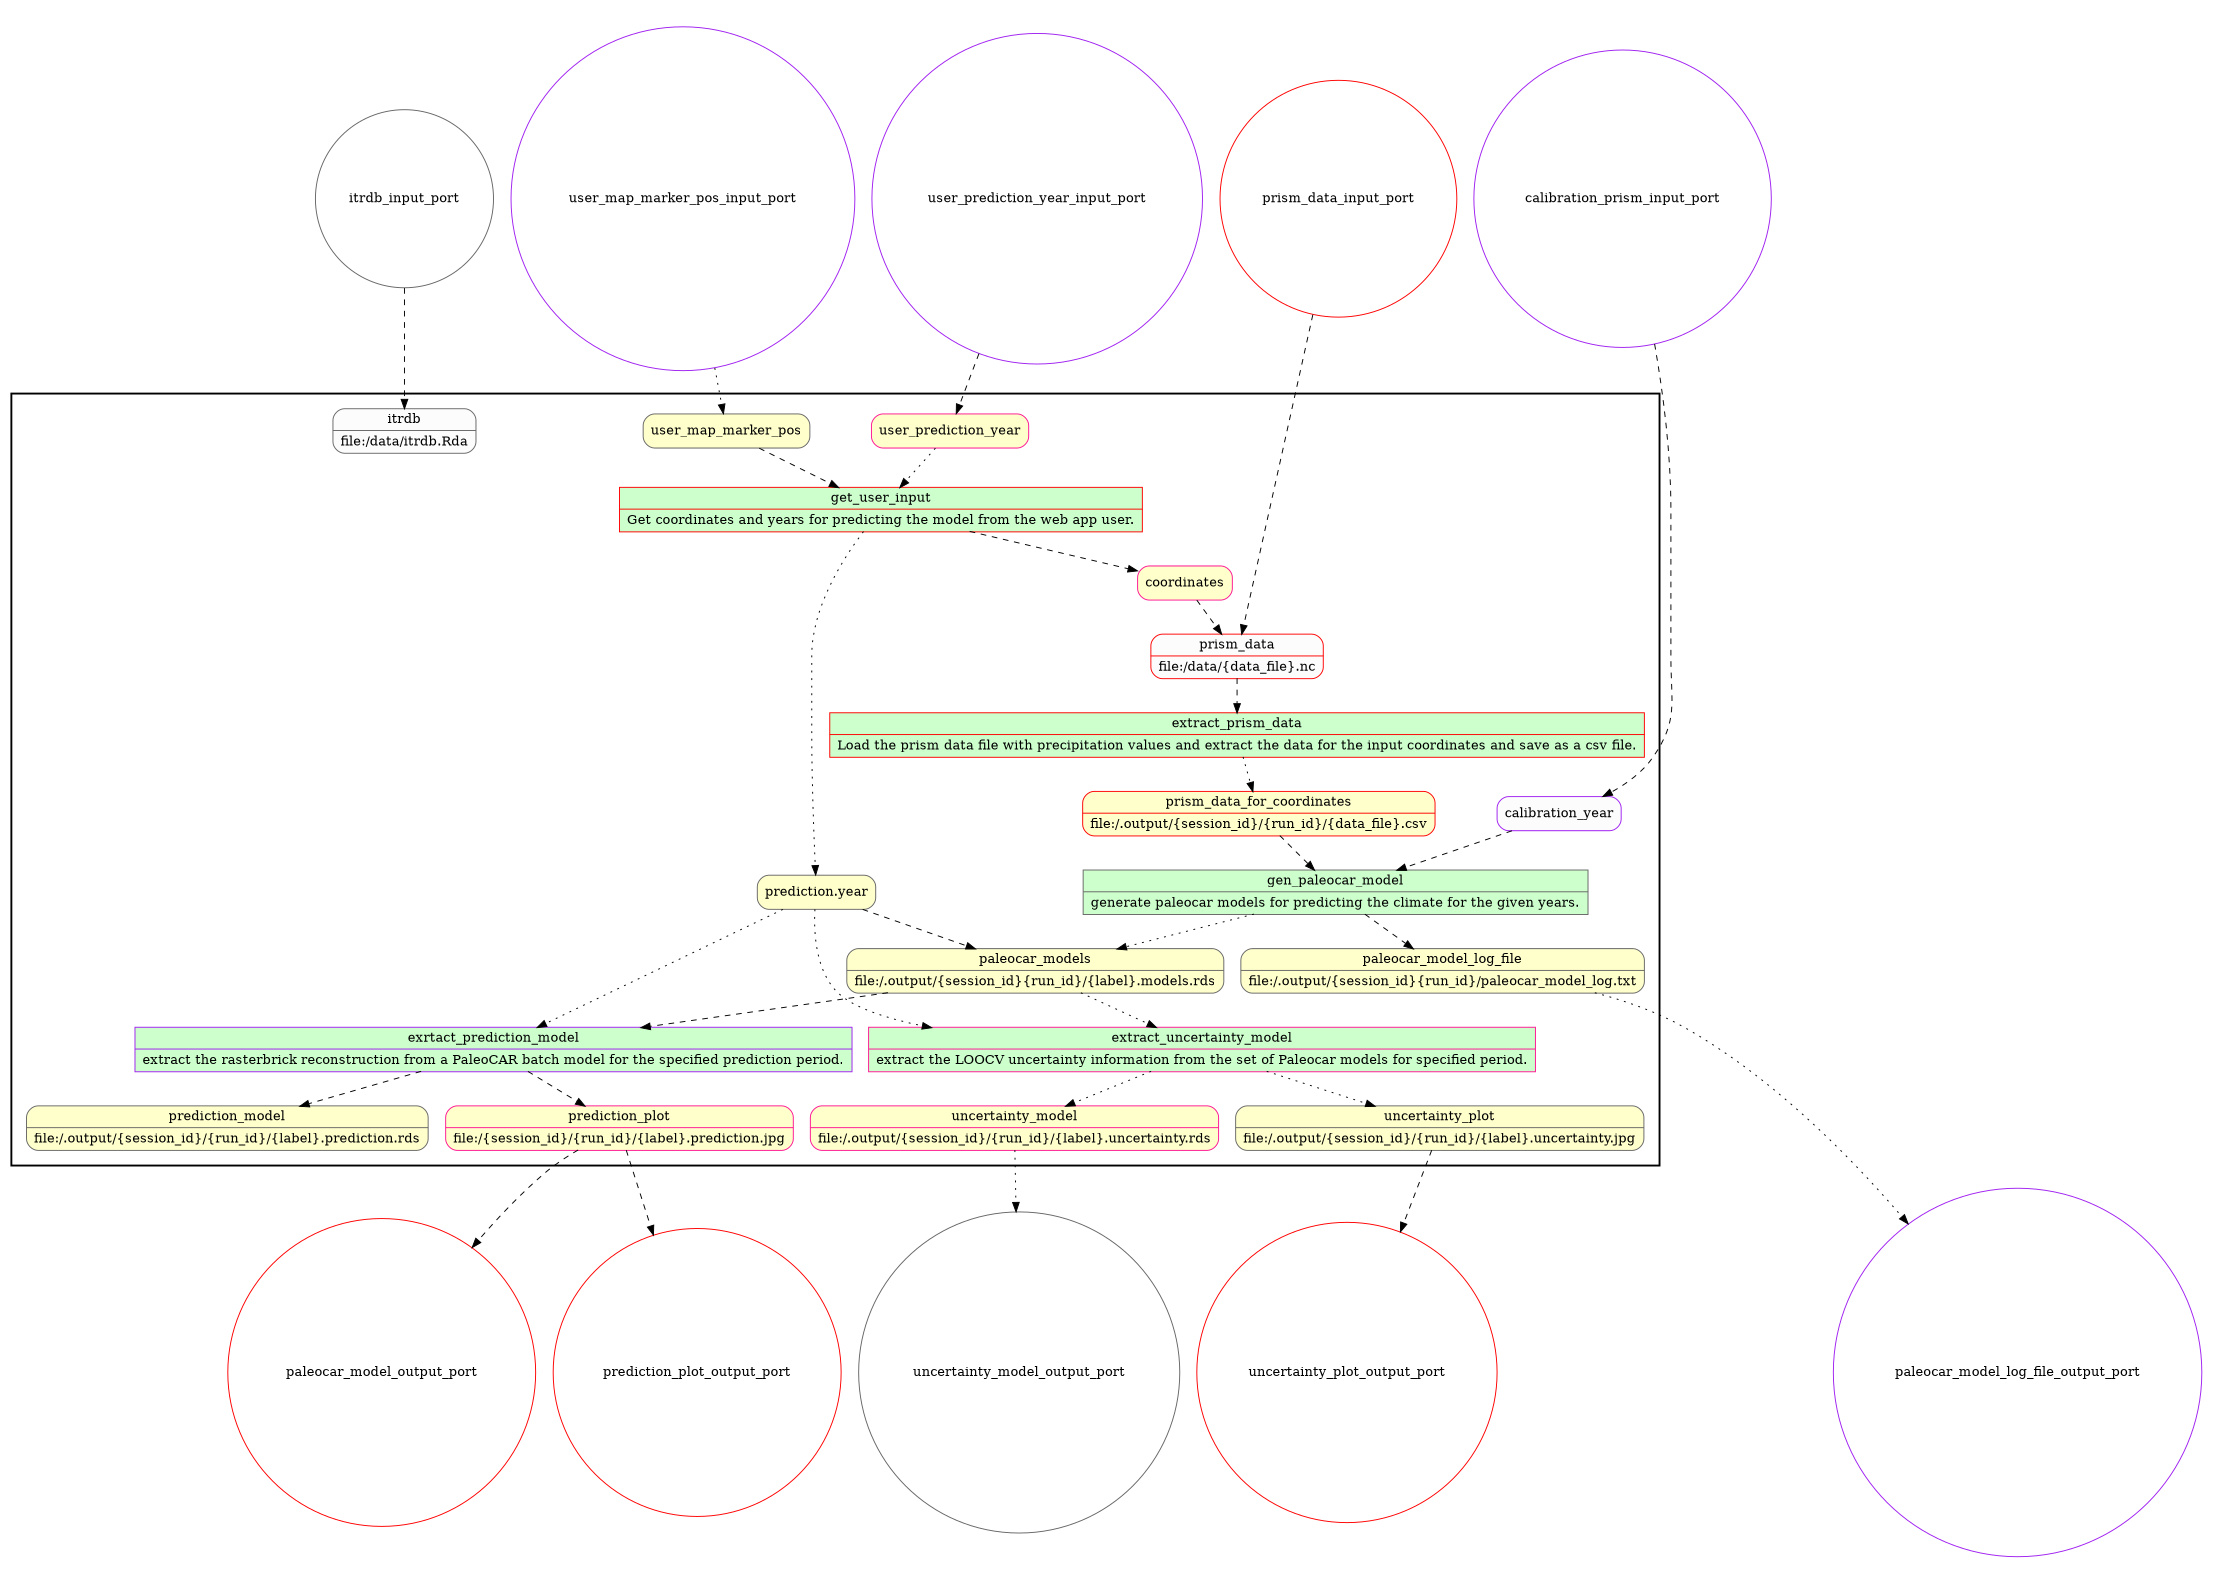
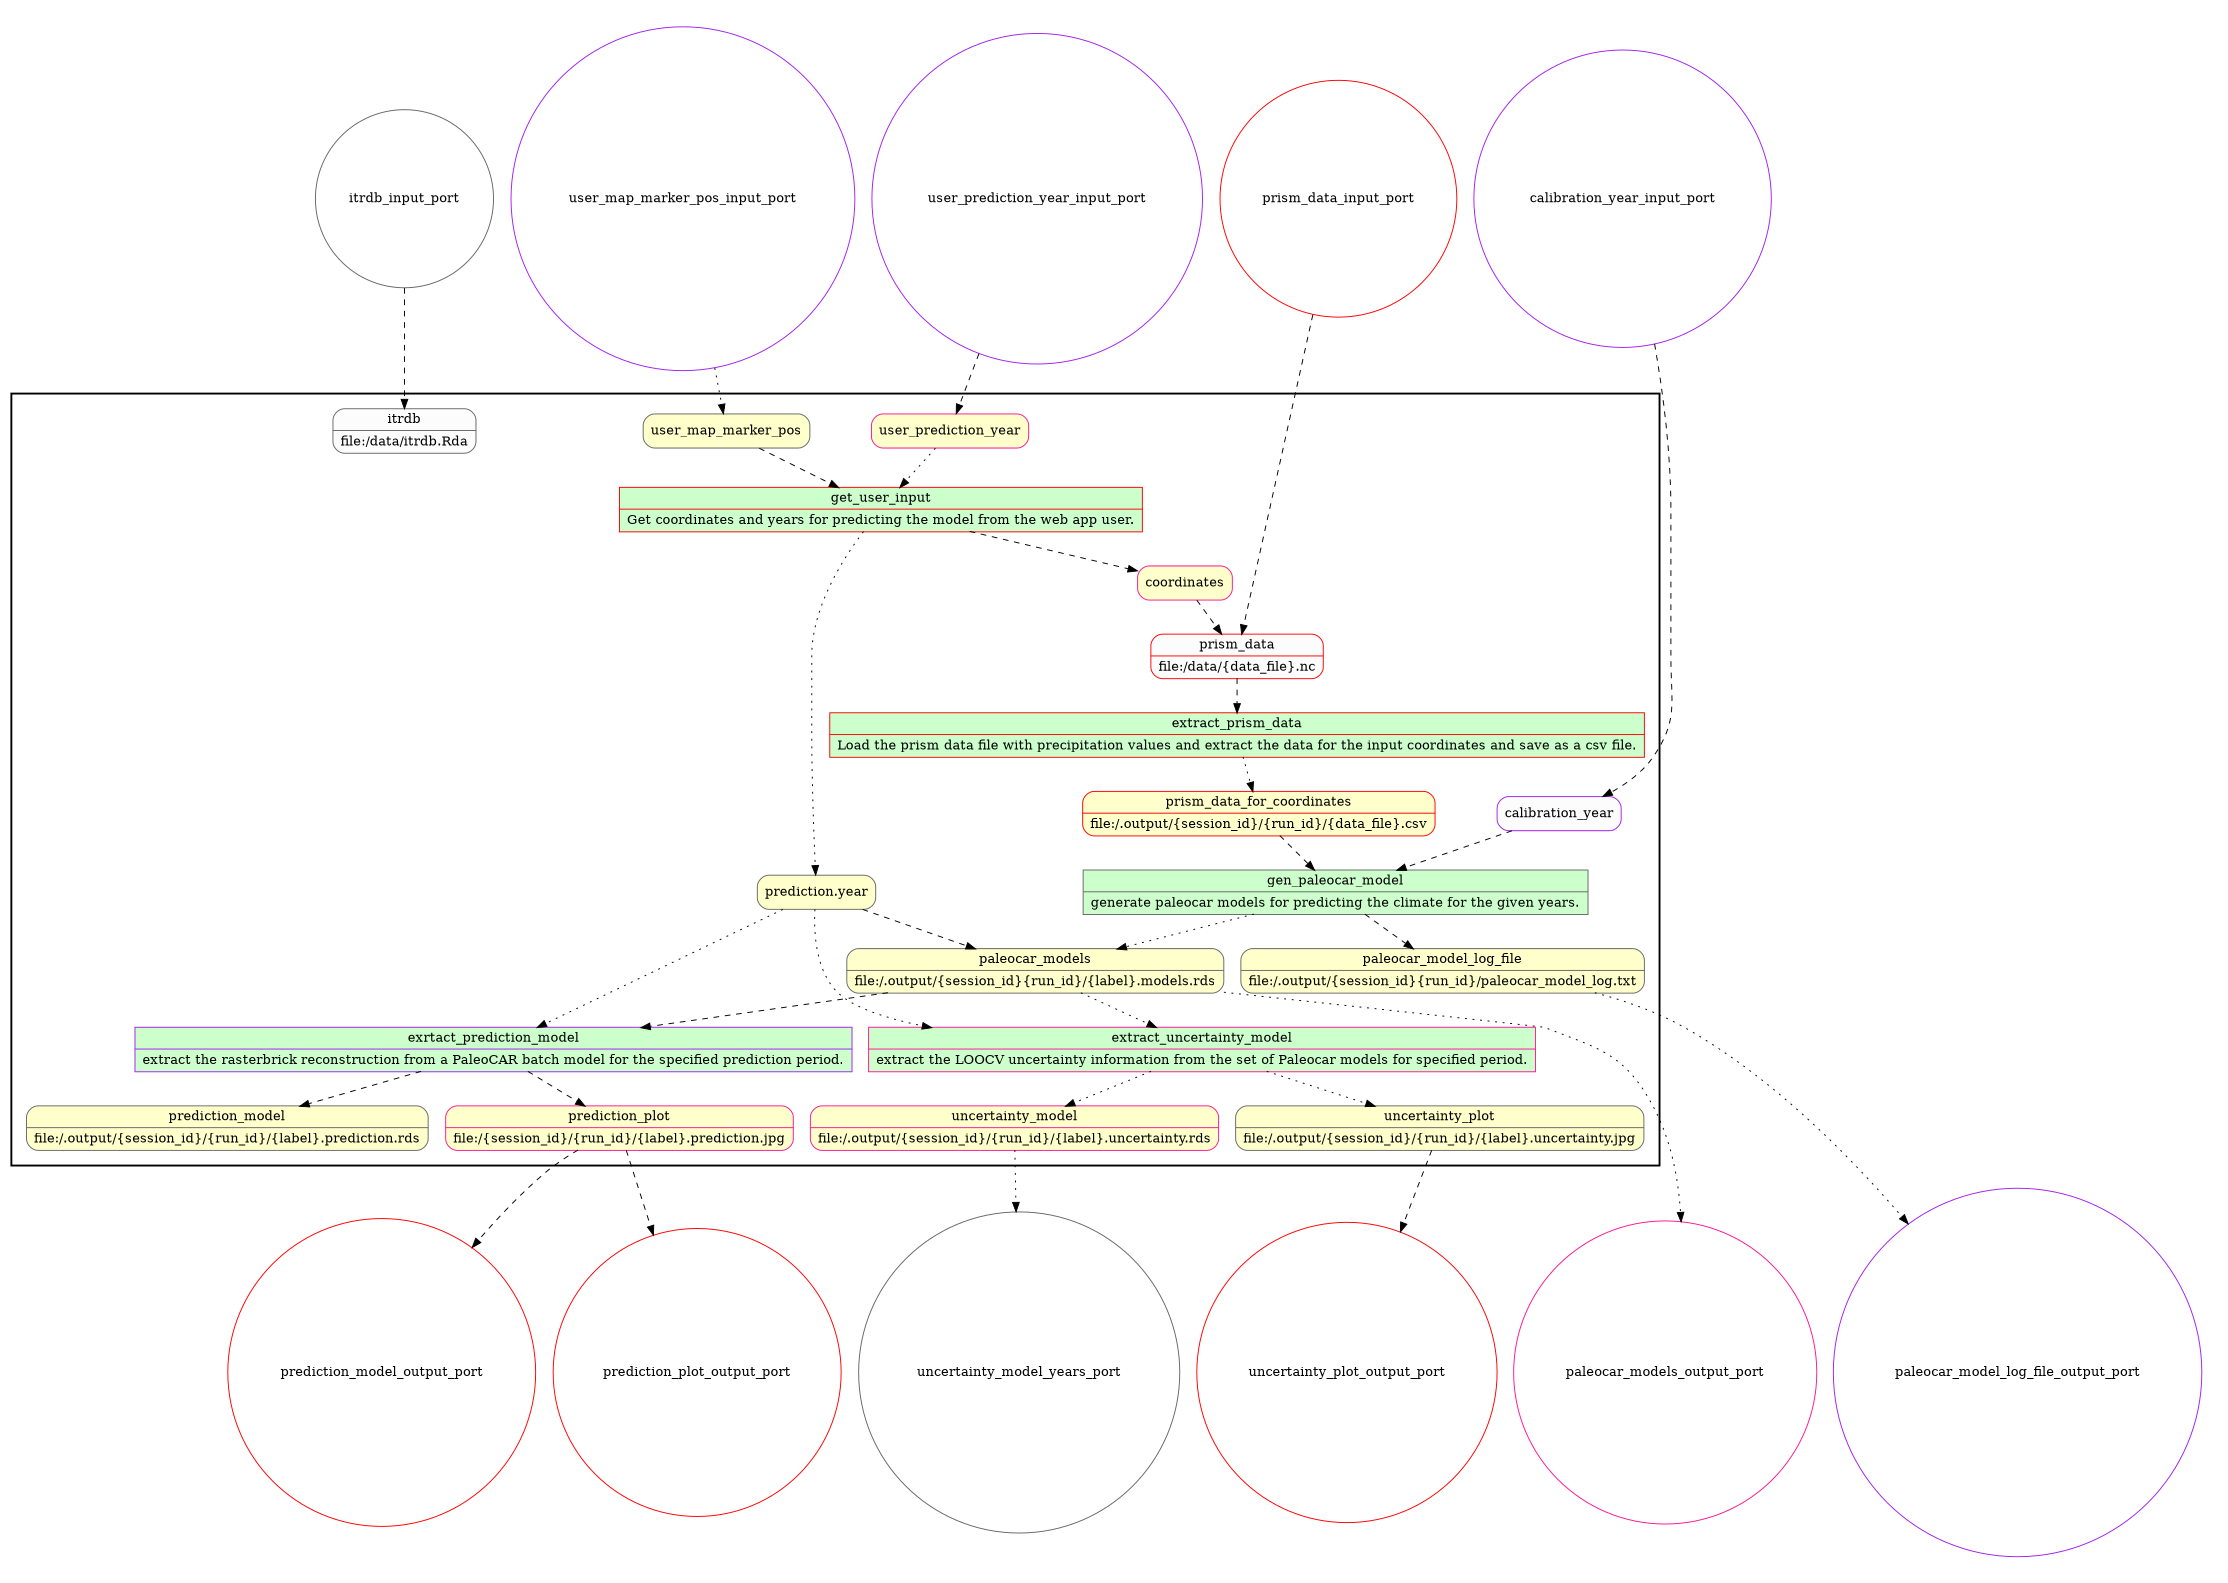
(1623, 199) -> (1623, 199)
(382, 1372) -> (382, 1372)
(1019, 1372) -> (1019, 1372)
none -> (1665, 1372)
